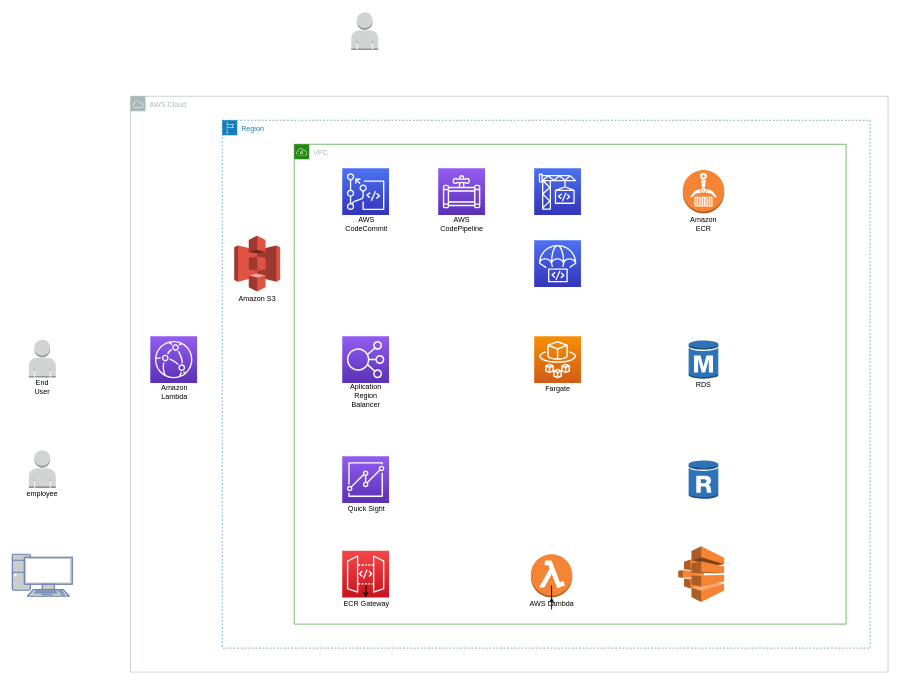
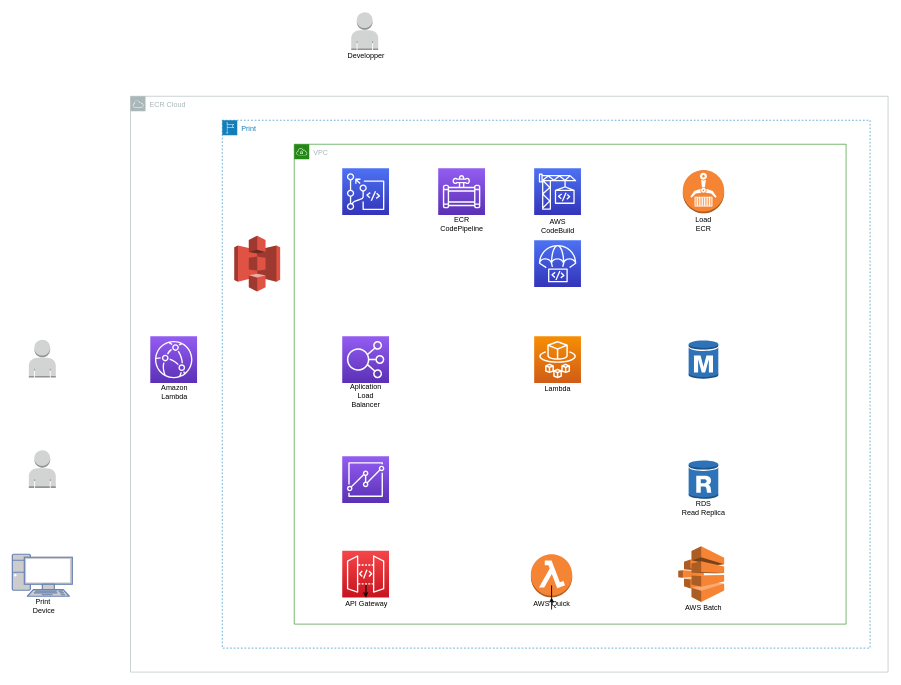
none -> (366, 56)
(166, 105) -> (166, 105)
(253, 129) -> (251, 129)
(366, 224) -> none
(462, 224) -> (462, 224)
(704, 224) -> (704, 224)
none -> (558, 226)
(257, 299) -> none
(704, 386) -> none
(42, 387) -> none
(558, 389) -> (558, 389)
(366, 396) -> (366, 396)
(42, 494) -> none
(366, 509) -> none
none -> (704, 509)
(367, 604) -> (367, 604)
(552, 604) -> (552, 604)
none -> (44, 606)
none -> (704, 608)
